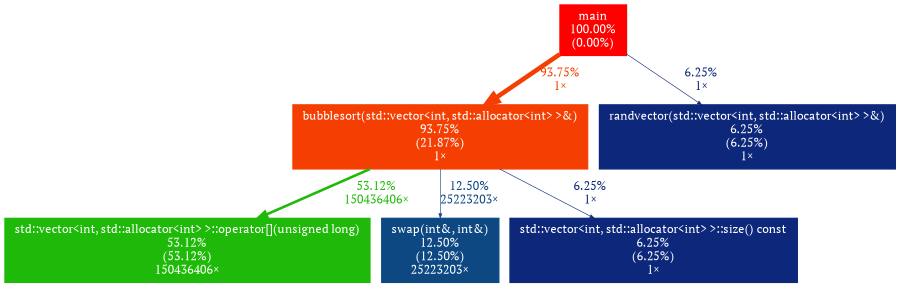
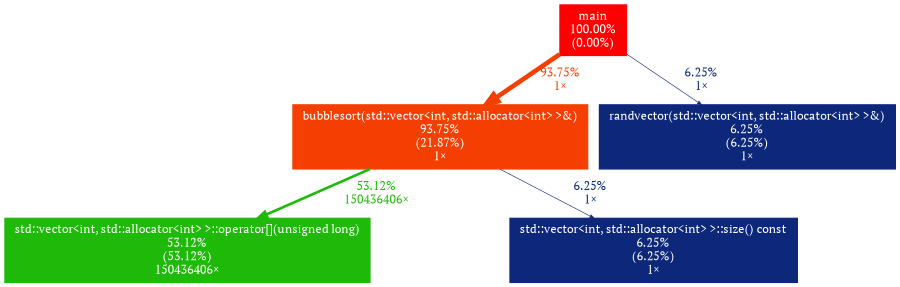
(440, 250) -> none
